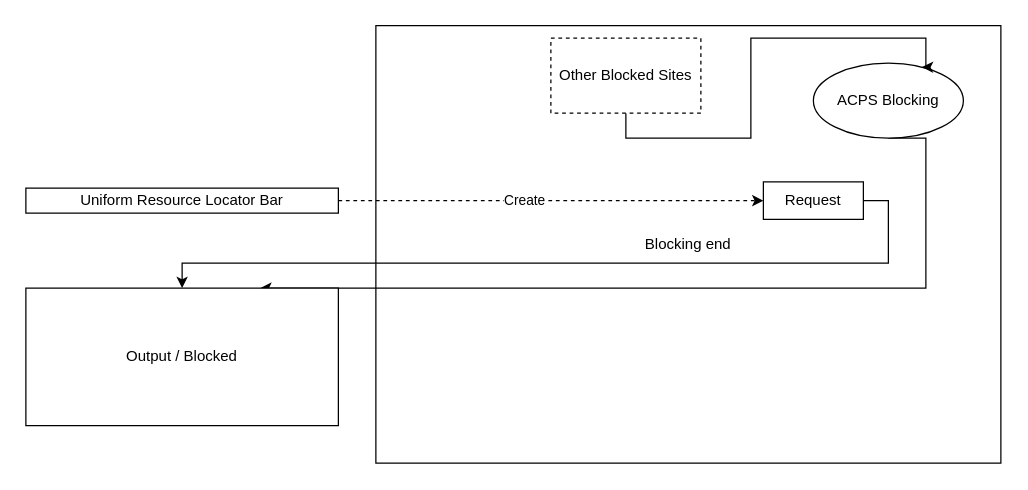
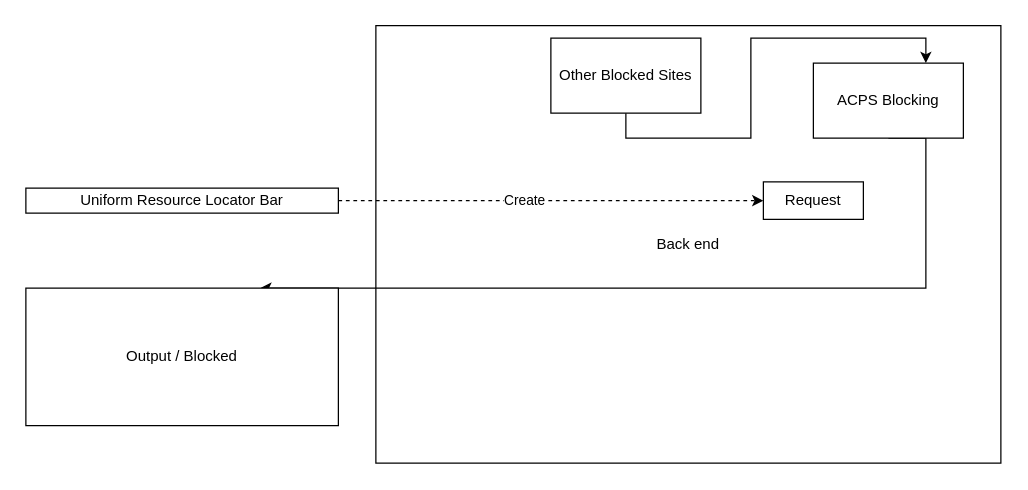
(626, 76) -> (626, 76)
(888, 101) -> (888, 101)
(688, 244) -> (688, 244)
(570, 263) -> none
